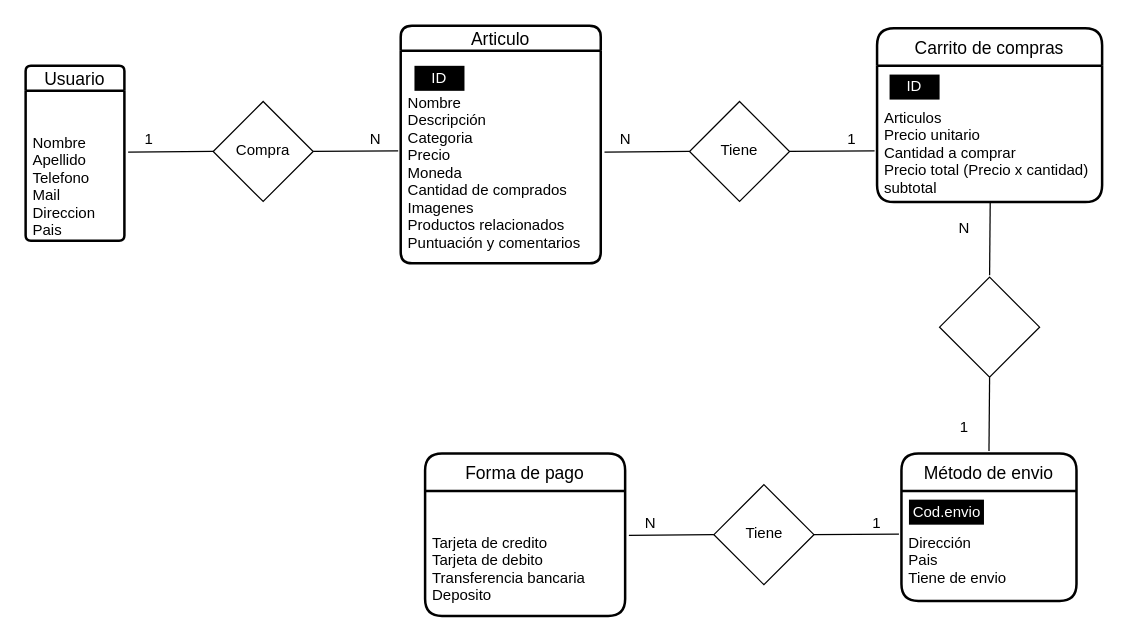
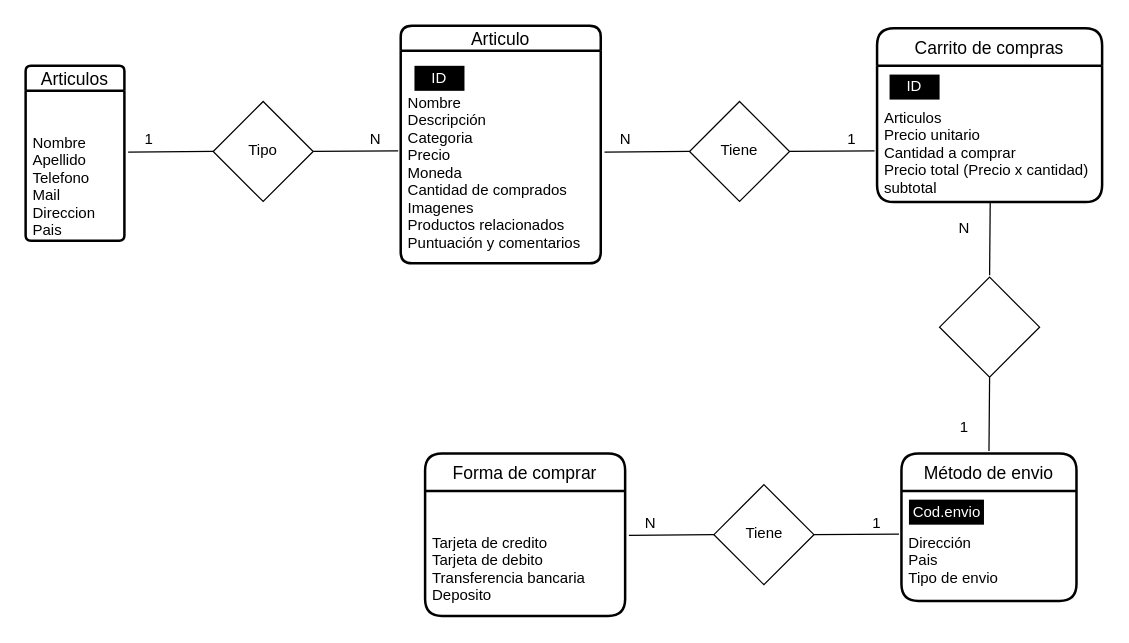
(74, 79) -> (74, 79)
(263, 151) -> (263, 151)
(524, 473) -> (524, 473)
(942, 543) -> (942, 543)
